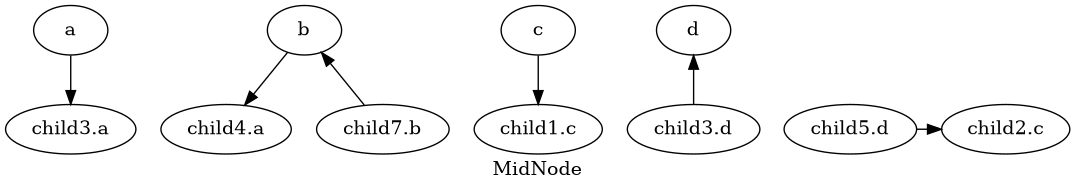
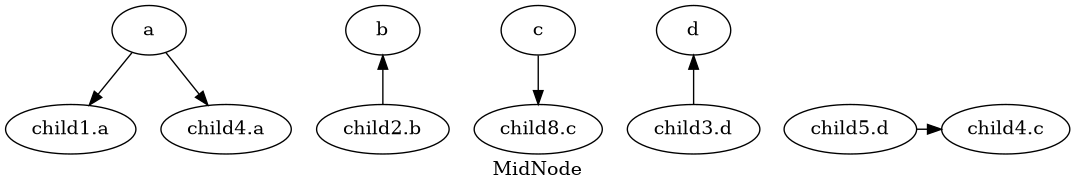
(270, 73) -> (182, 73)
(71, 129) -> (71, 129)
(383, 129) -> (383, 129)
(538, 129) -> (538, 129)
(1006, 129) -> (1006, 129)
